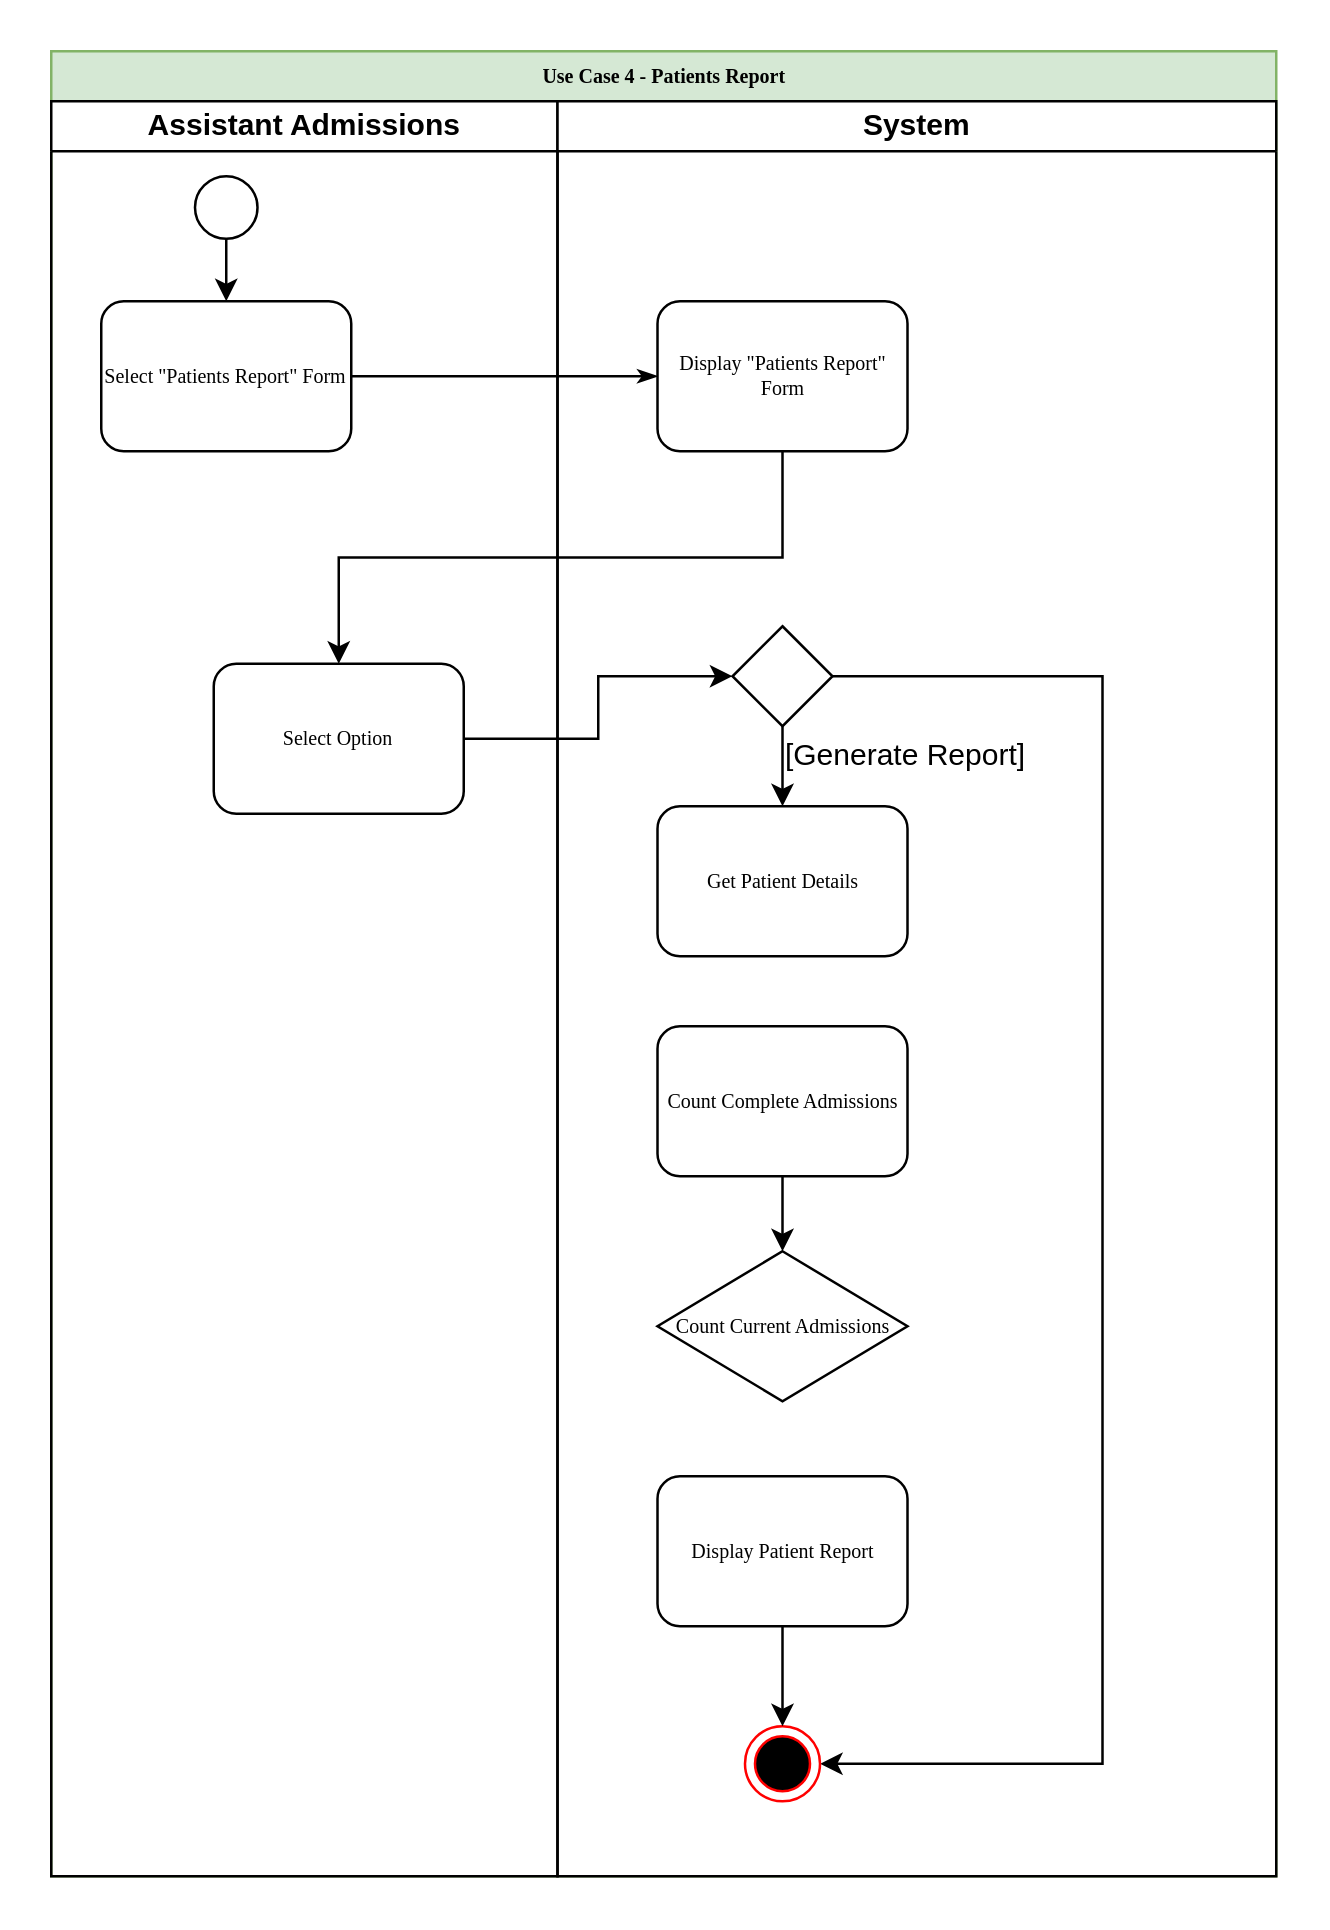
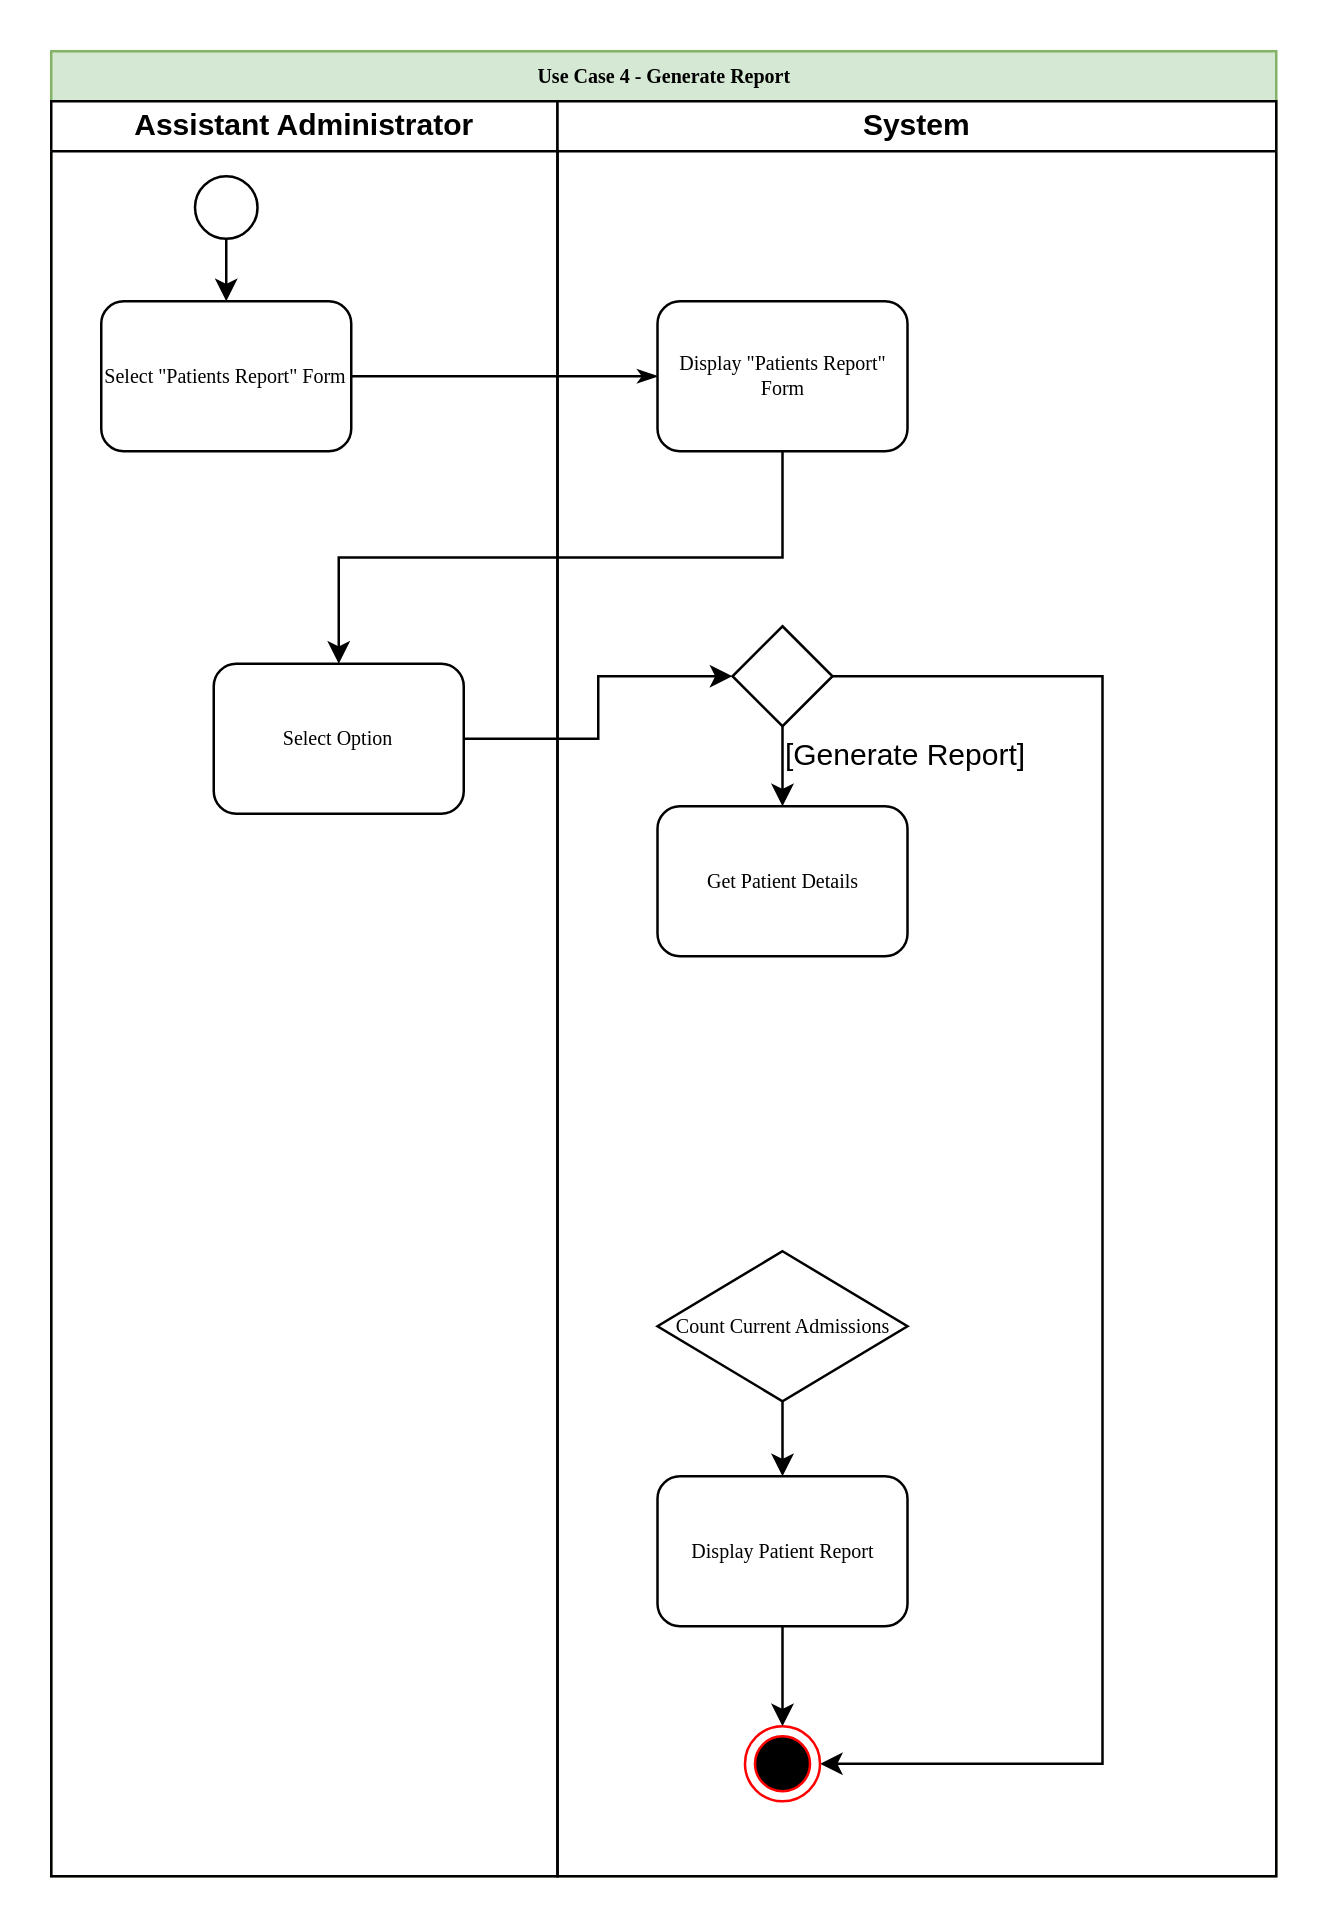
(665, 76) -> (665, 76)
(305, 126) -> (305, 126)
(783, 1101) -> none
(783, 1205) -> none
none -> (783, 1447)
